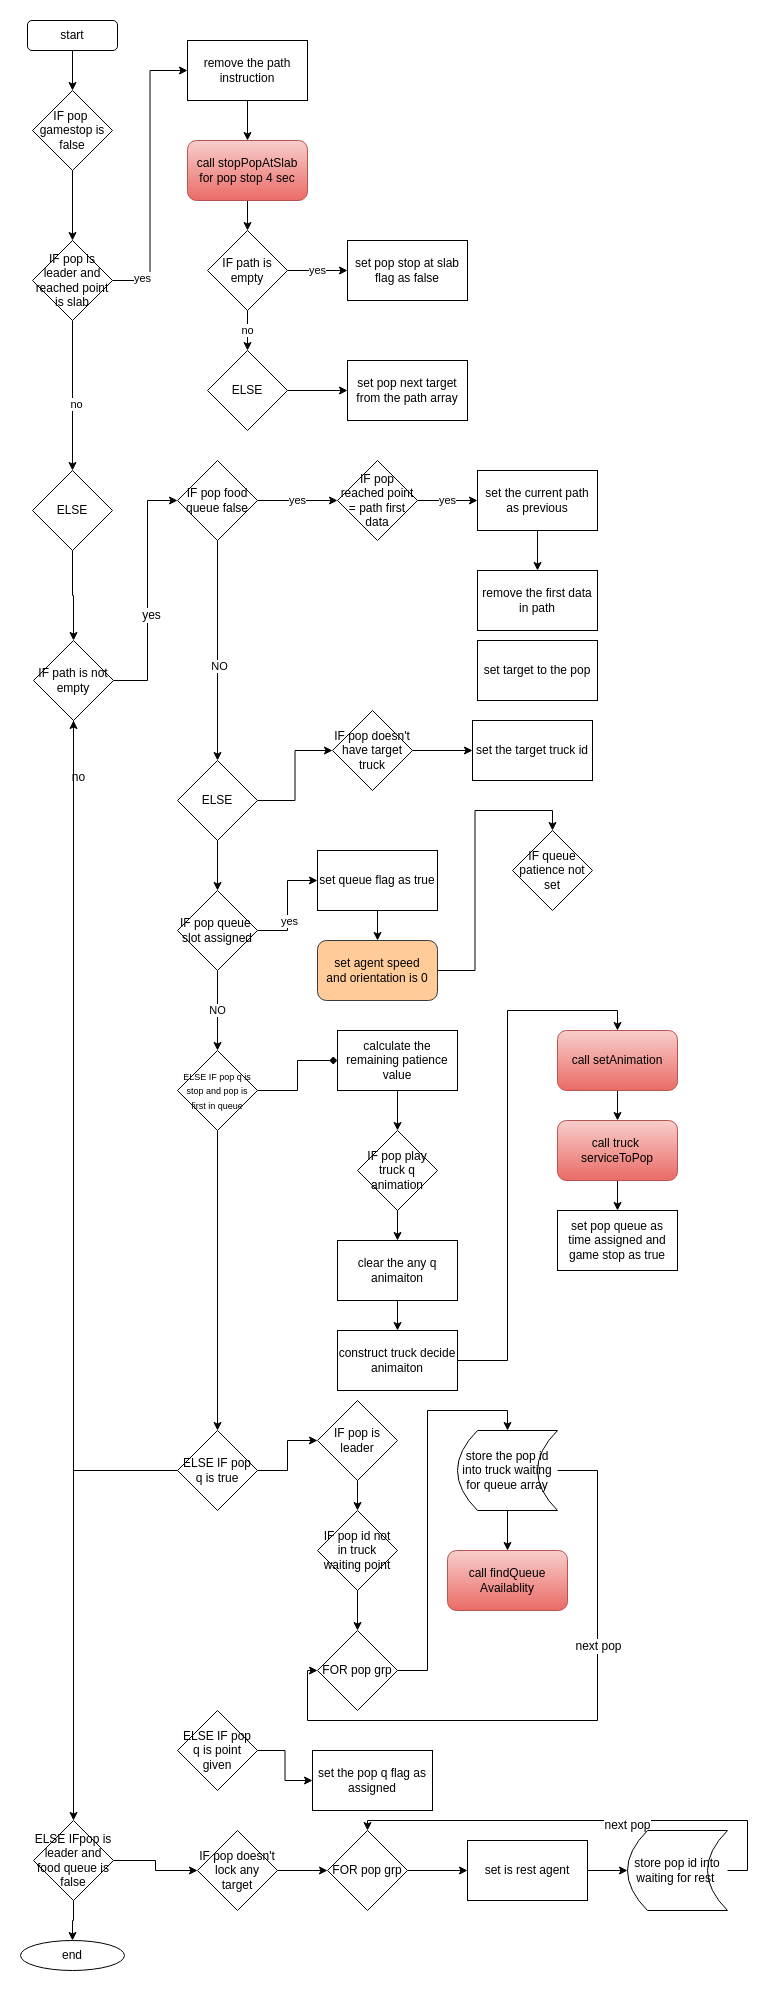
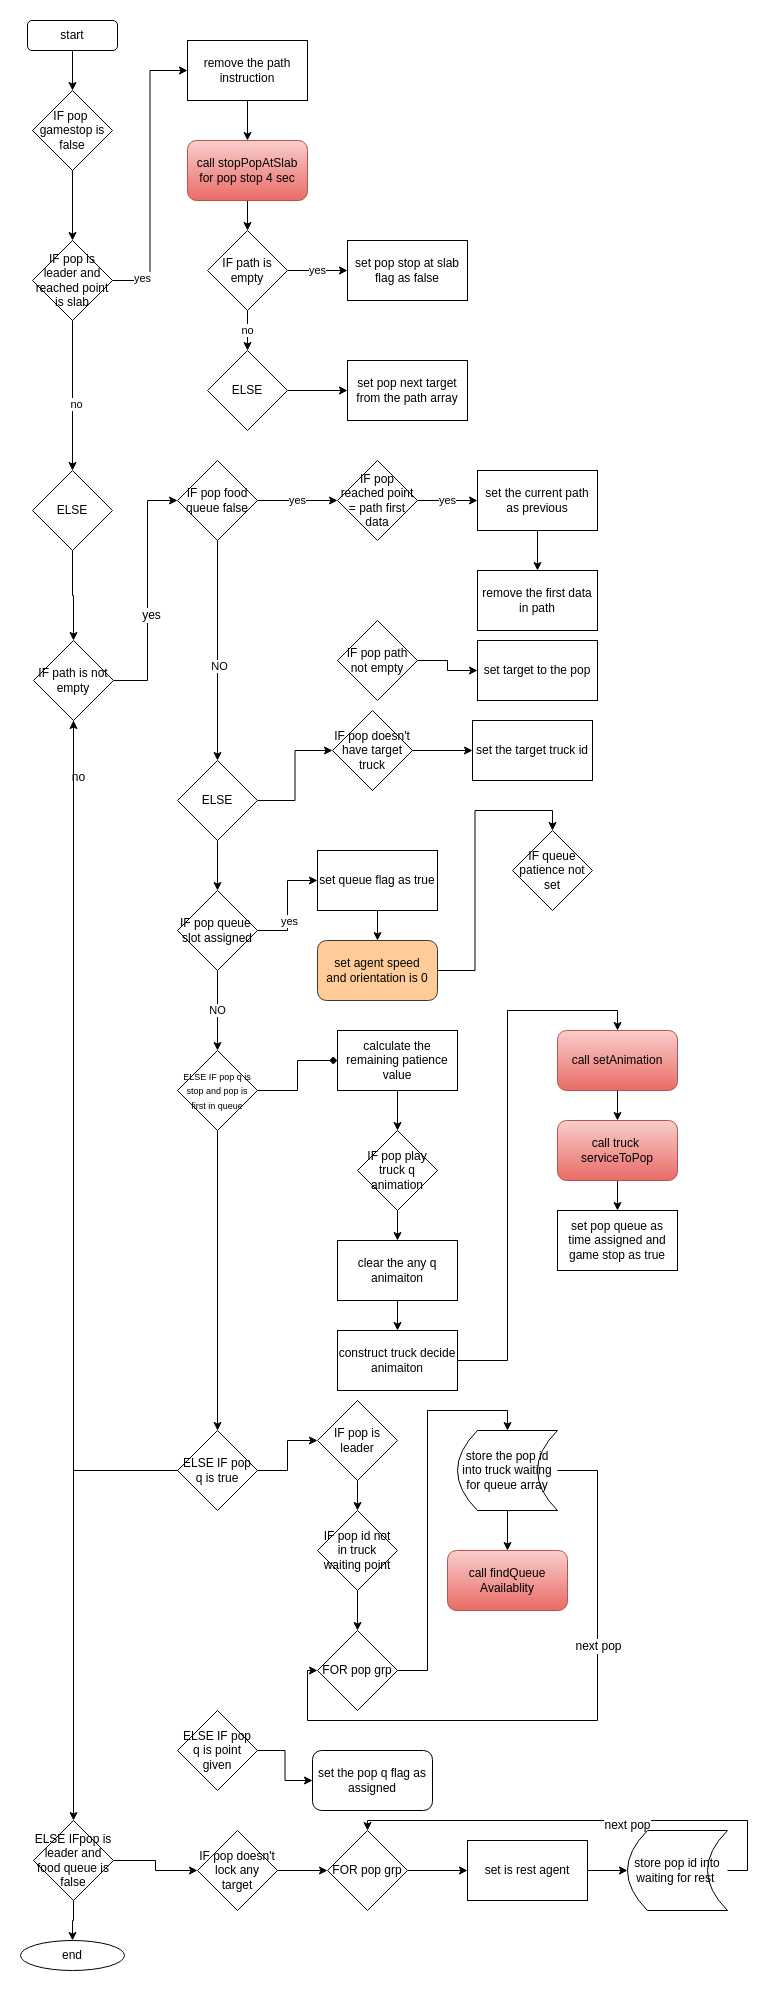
none -> (378, 661)
none -> (448, 662)
(373, 1781) -> (373, 1781)
